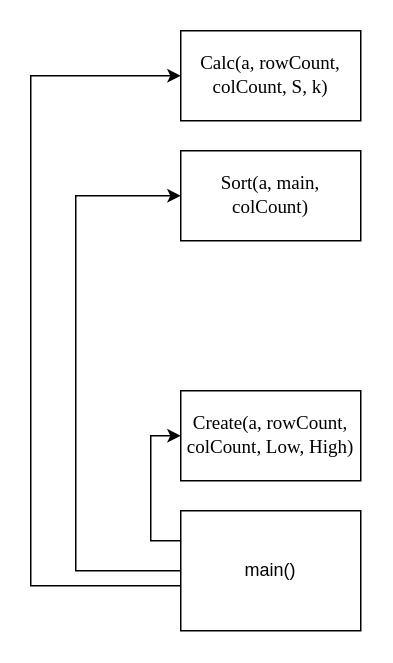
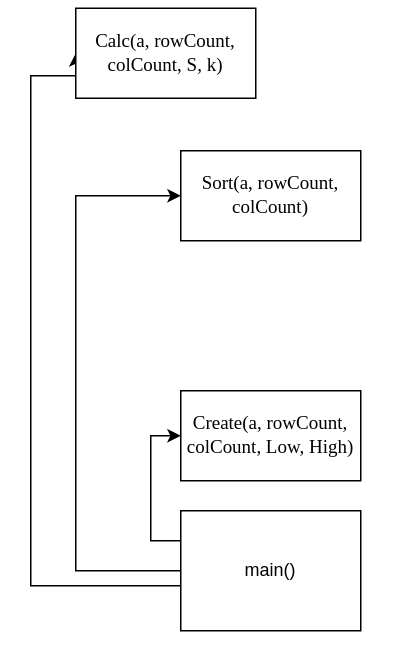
(271, 76) -> (166, 53)
(271, 196) -> (271, 196)
